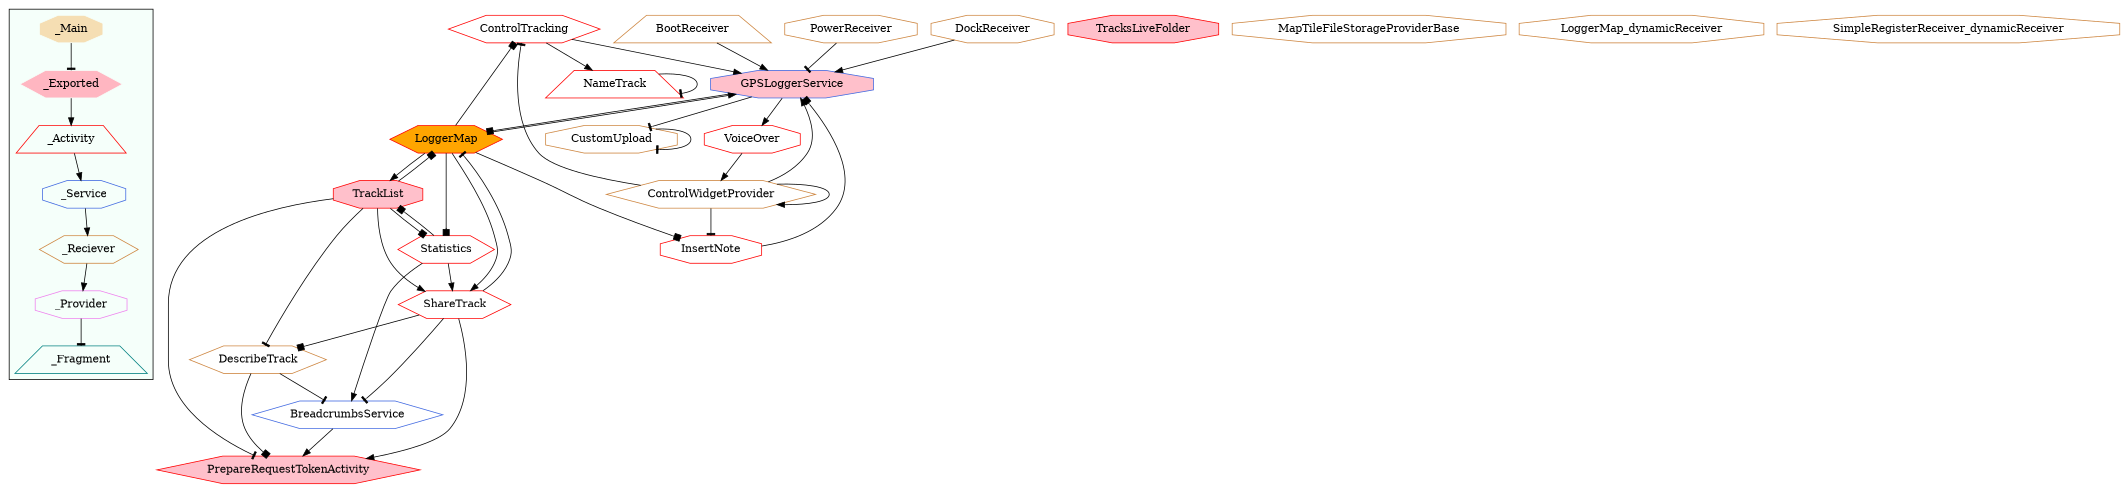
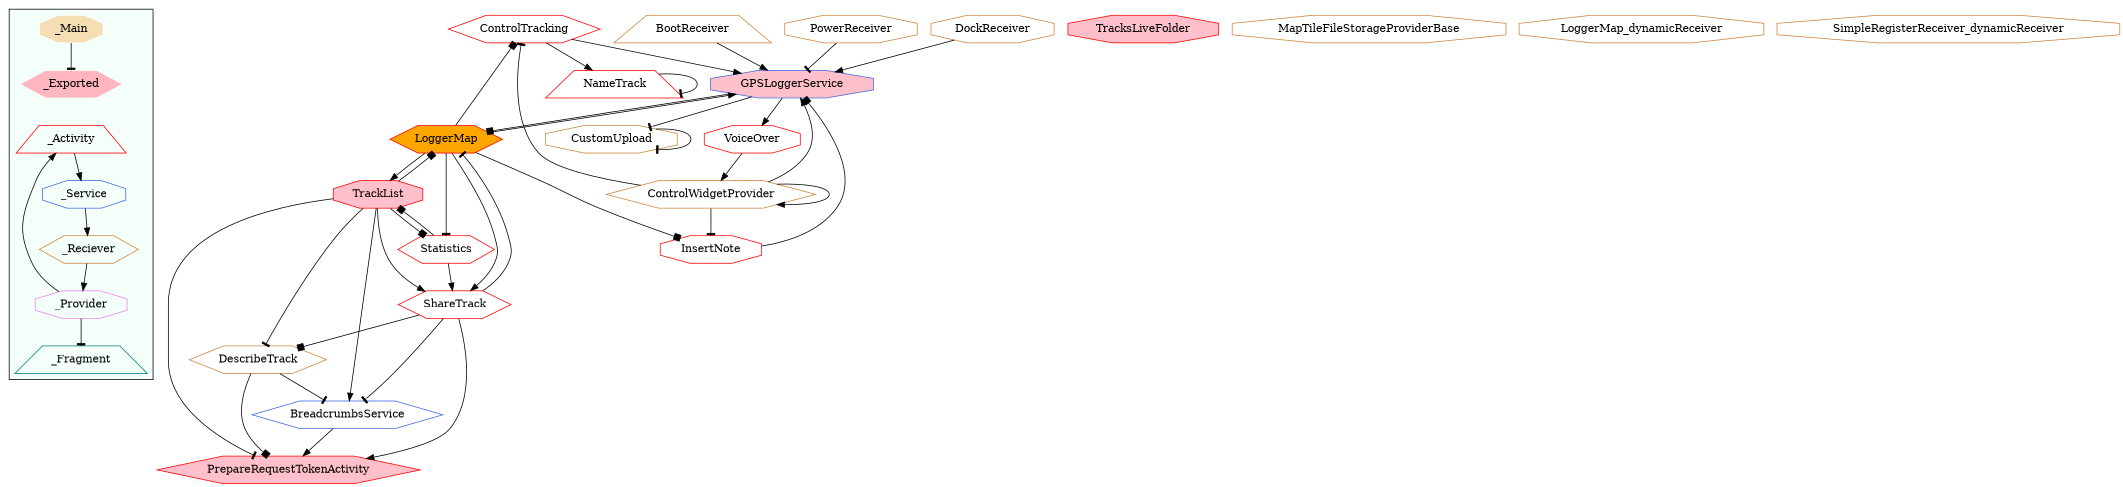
(71, 108) -> (23, 228)
(446, 192) -> (446, 192)
(379, 318) -> (363, 301)
